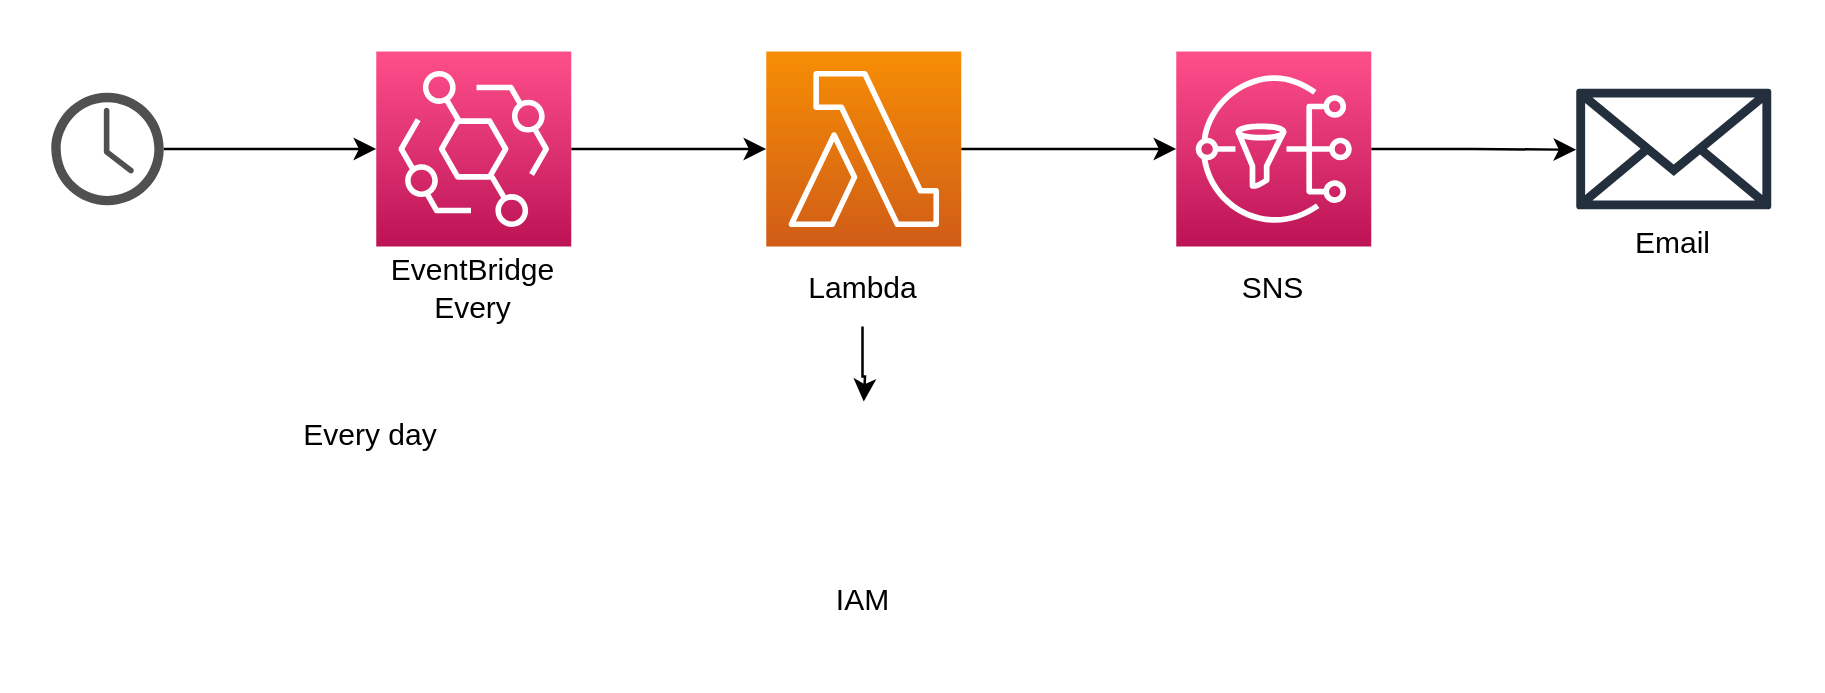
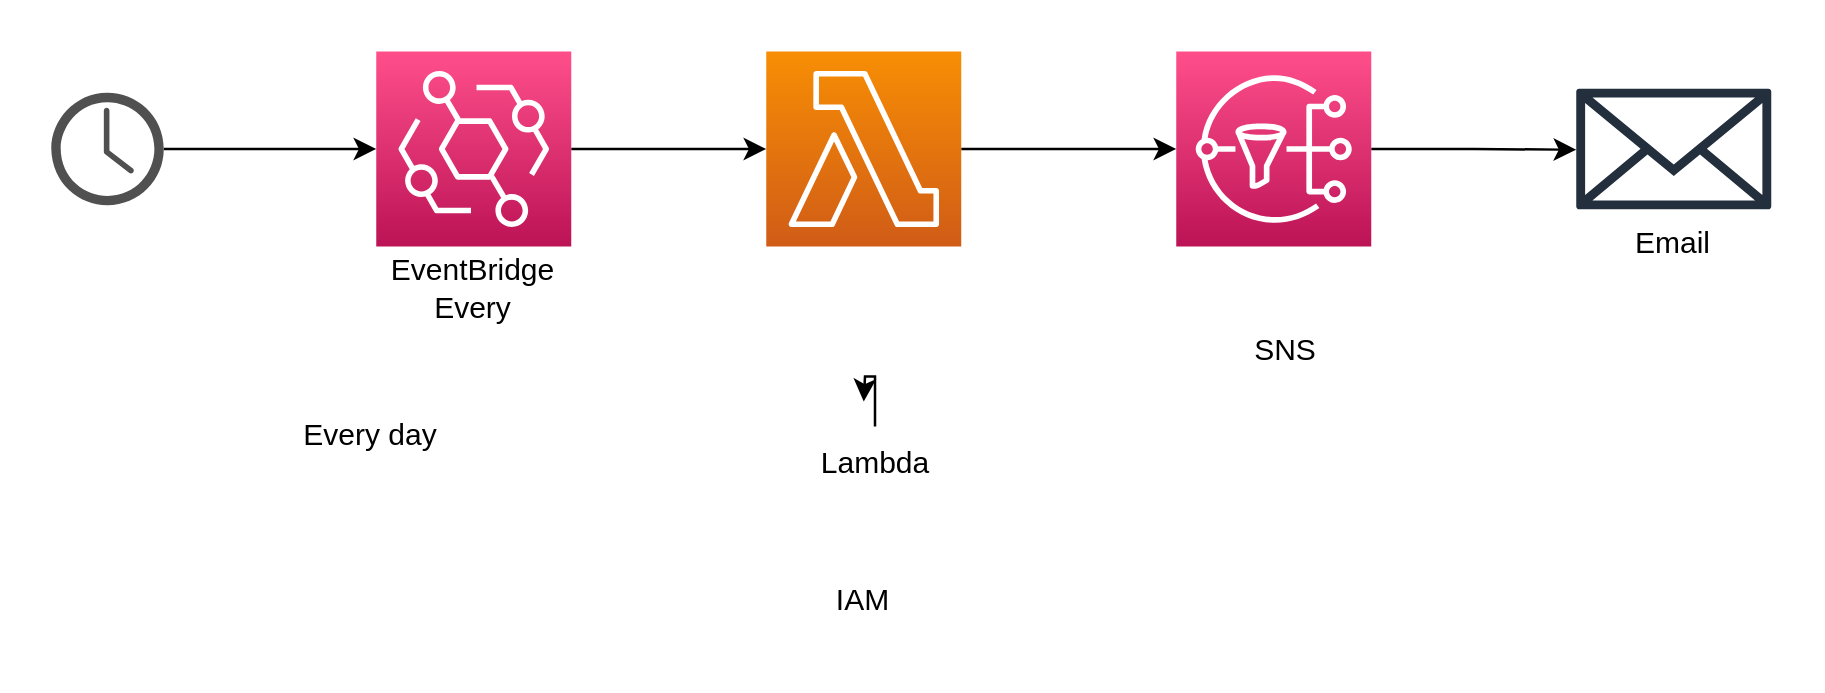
(863, 289) -> (875, 464)
(1274, 289) -> (1286, 351)
